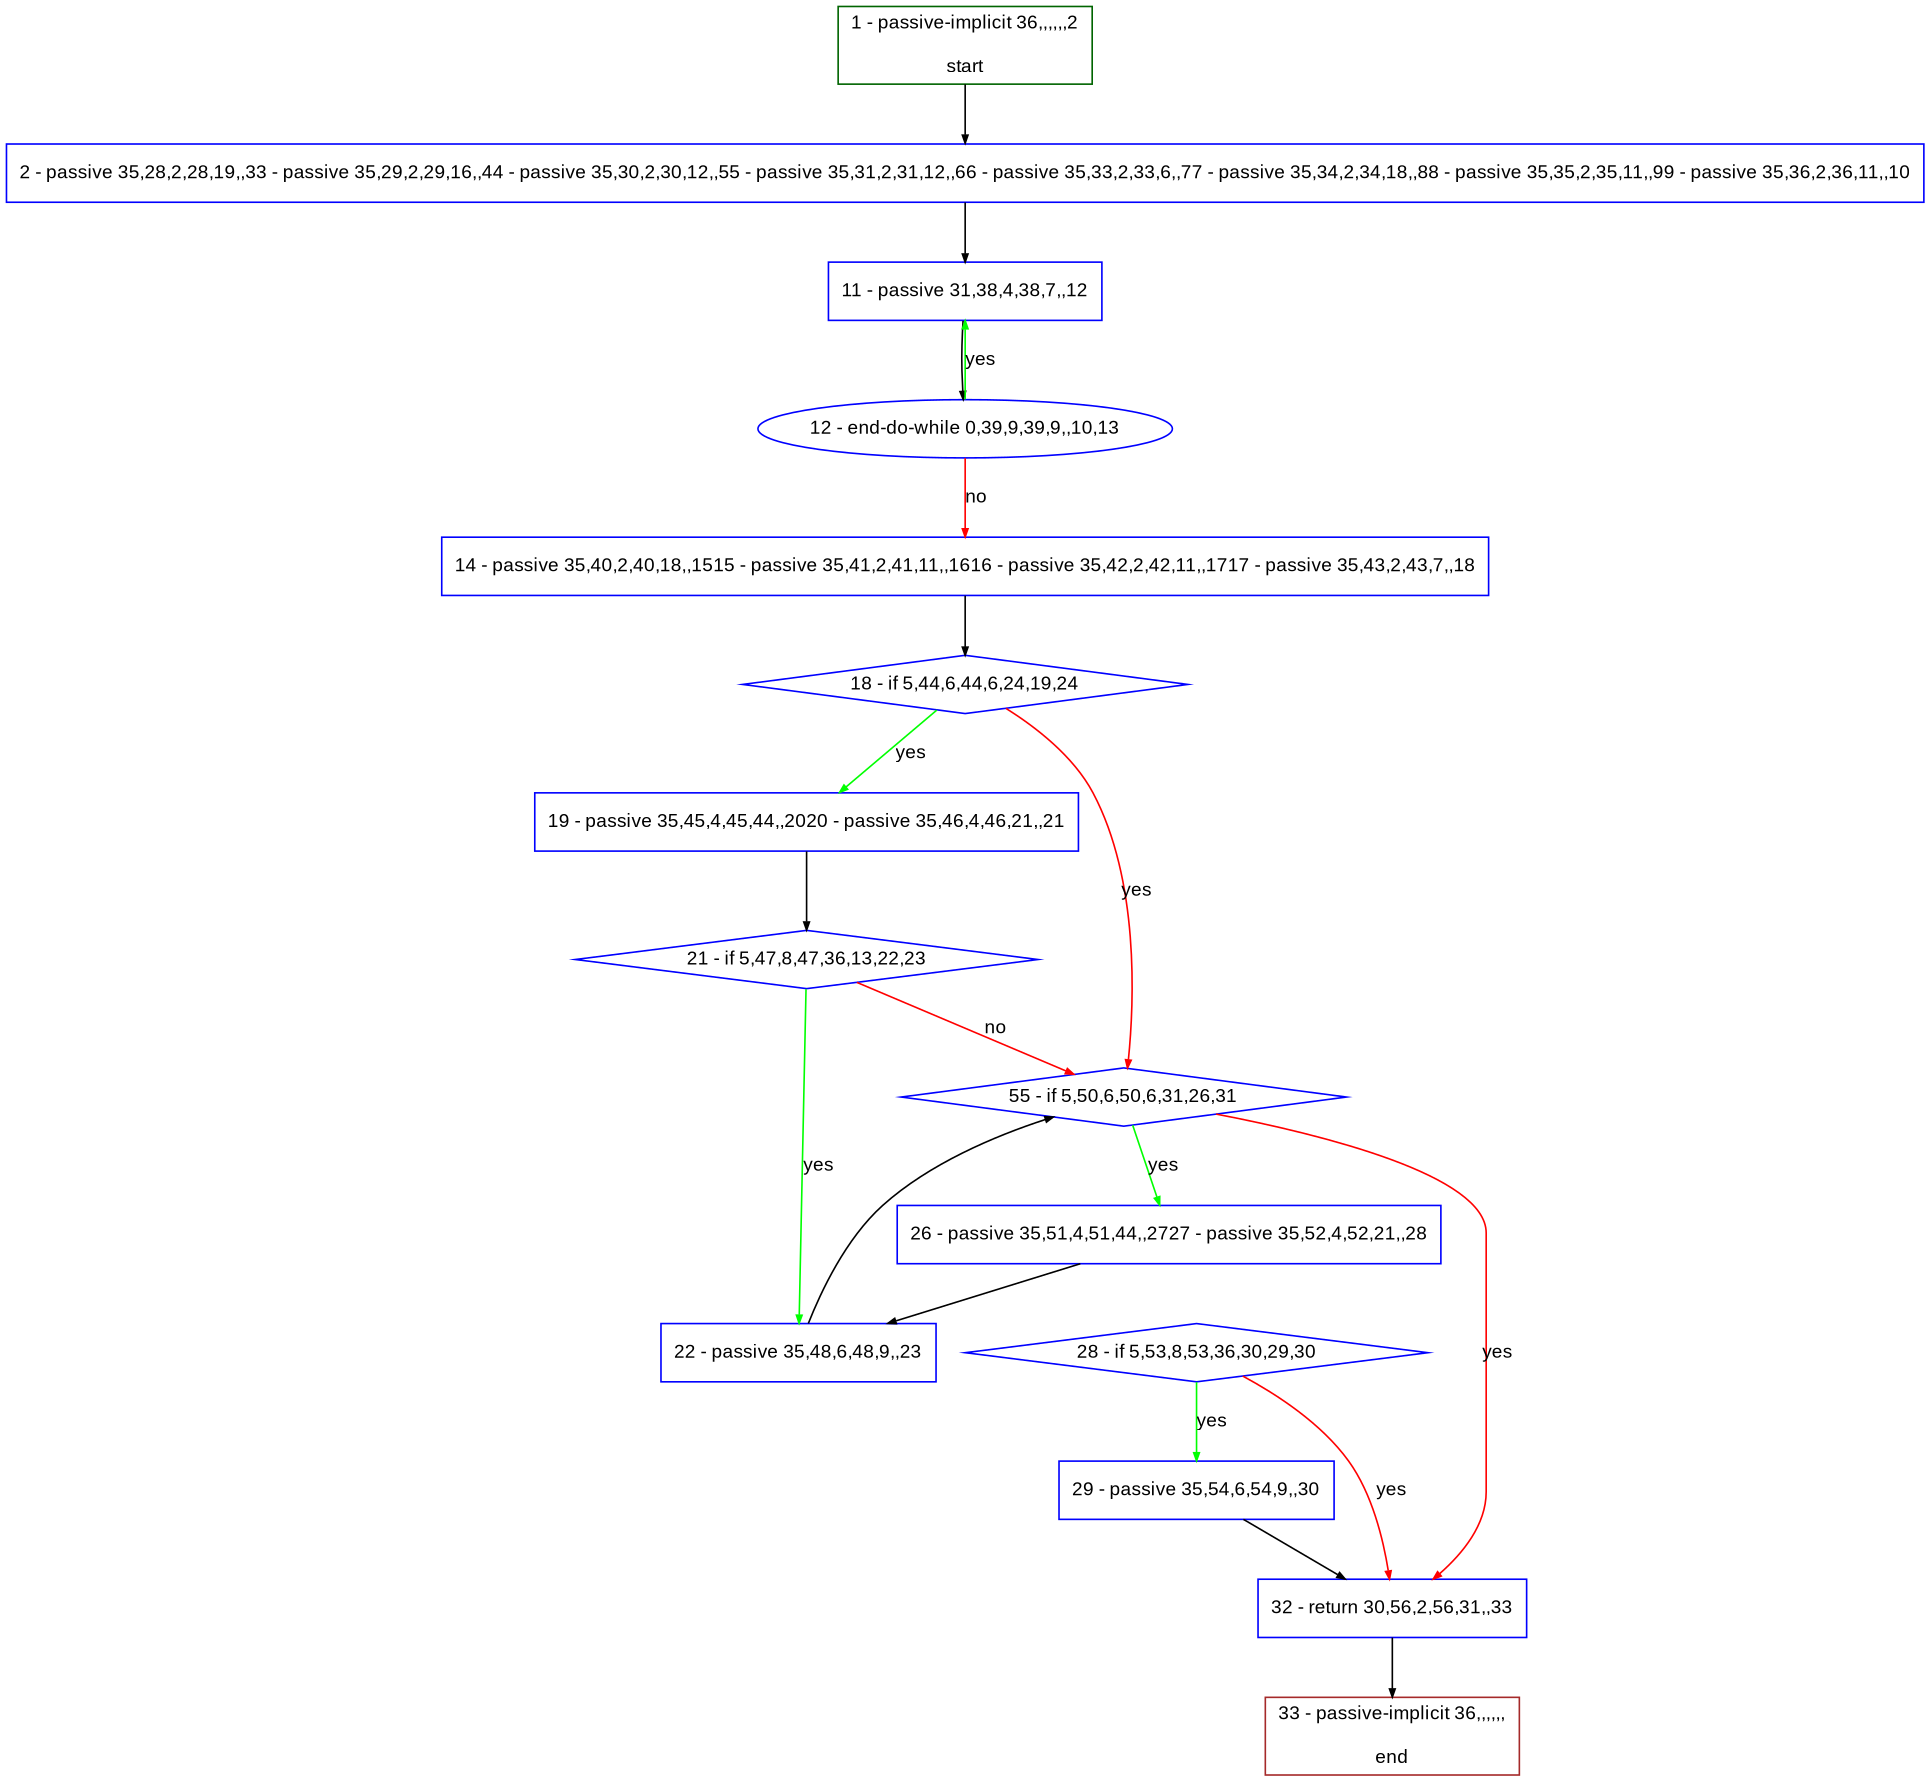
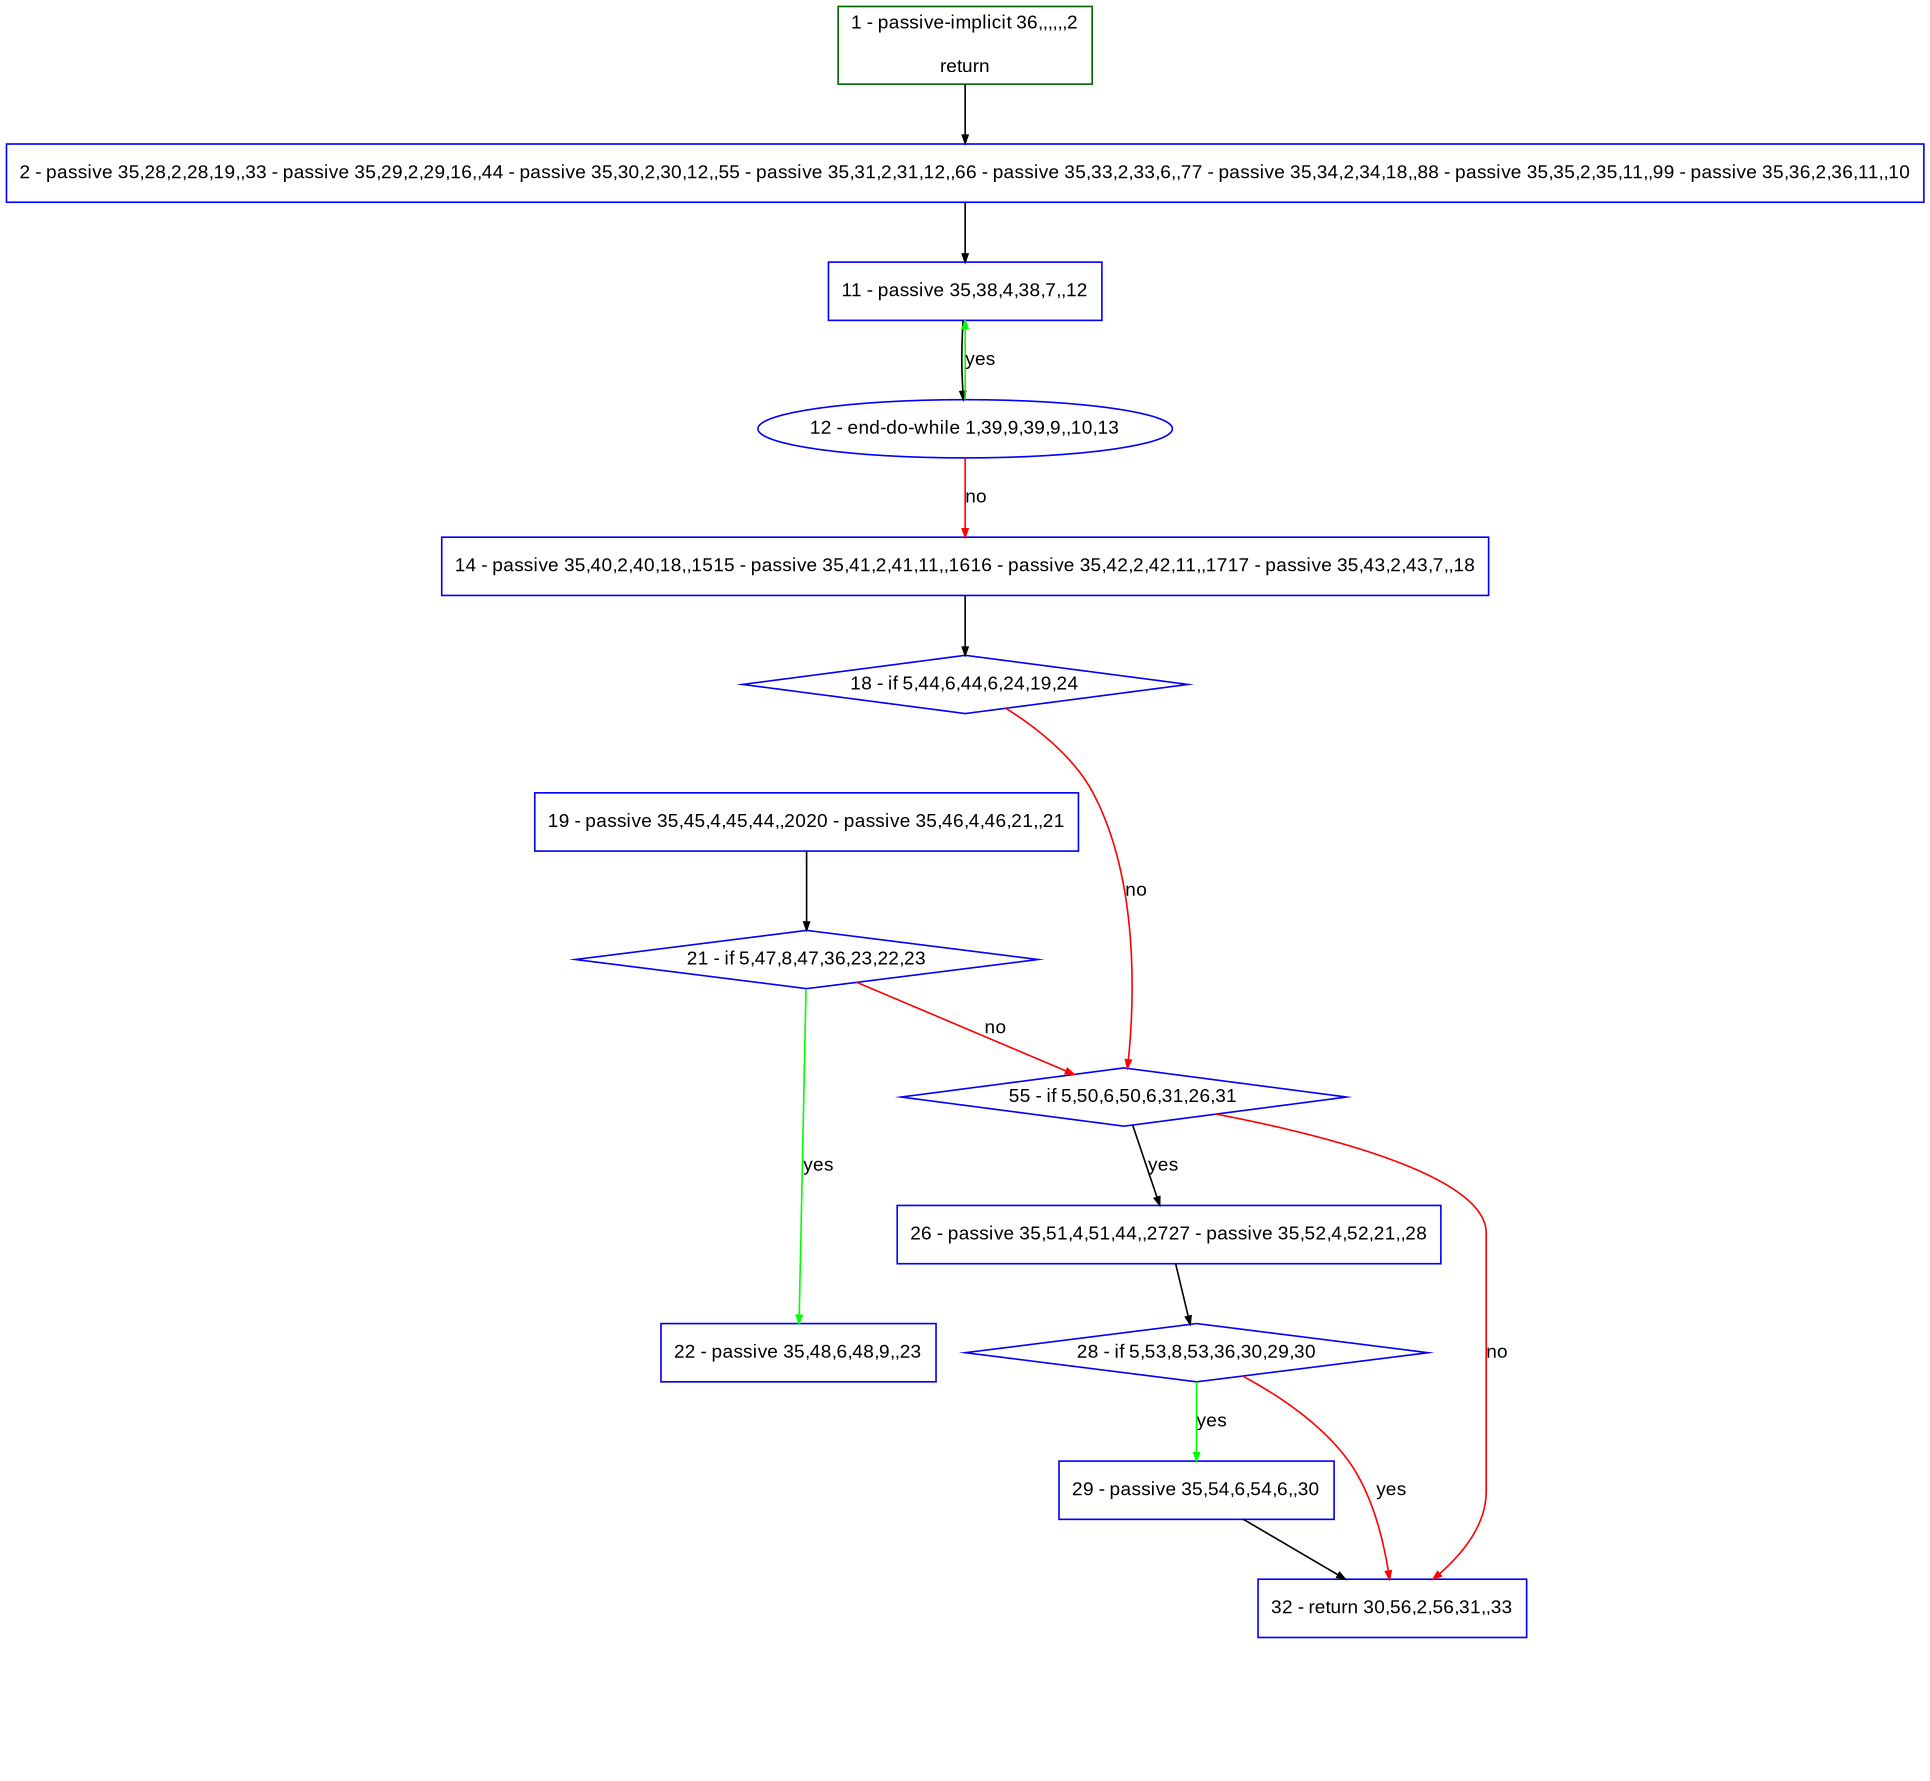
(965, 45) -> (965, 45)
(965, 291) -> (965, 291)
(965, 429) -> (965, 429)
(891, 749) -> none
(1137, 891) -> (1137, 891)
(807, 960) -> (807, 960)
(1145, 1161) -> (1145, 1161)
(900, 1191) -> none
(988, 1292) -> (1182, 1290)
(1498, 1353) -> (1498, 1353)
(1197, 1490) -> (1197, 1490)
(1392, 1736) -> none
